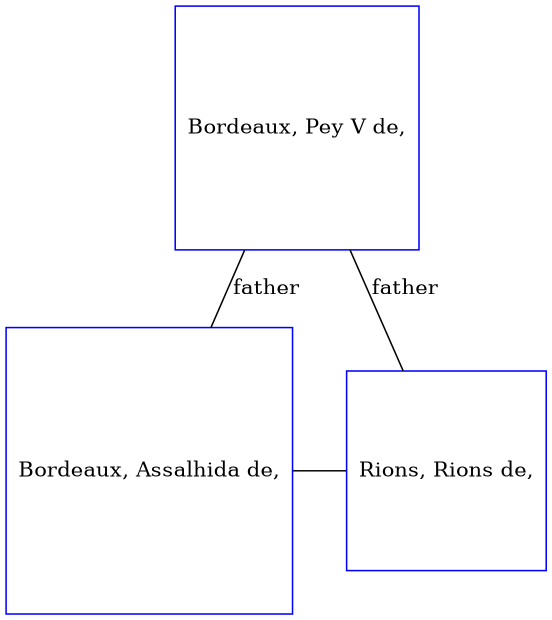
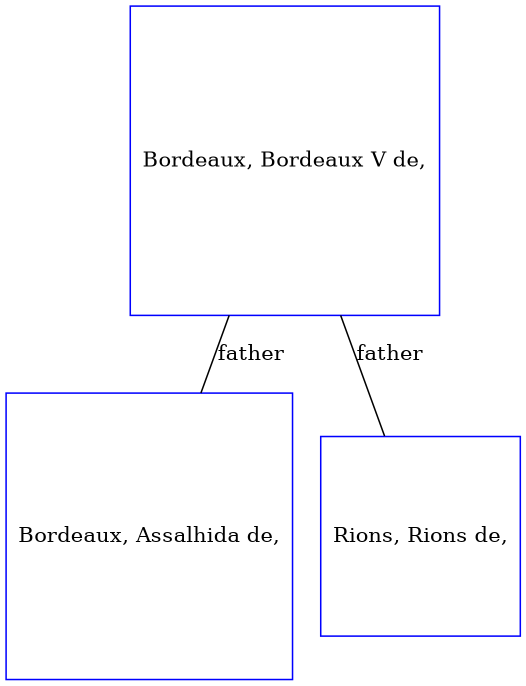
(297, 128) -> (285, 161)
(319, 471) -> none
